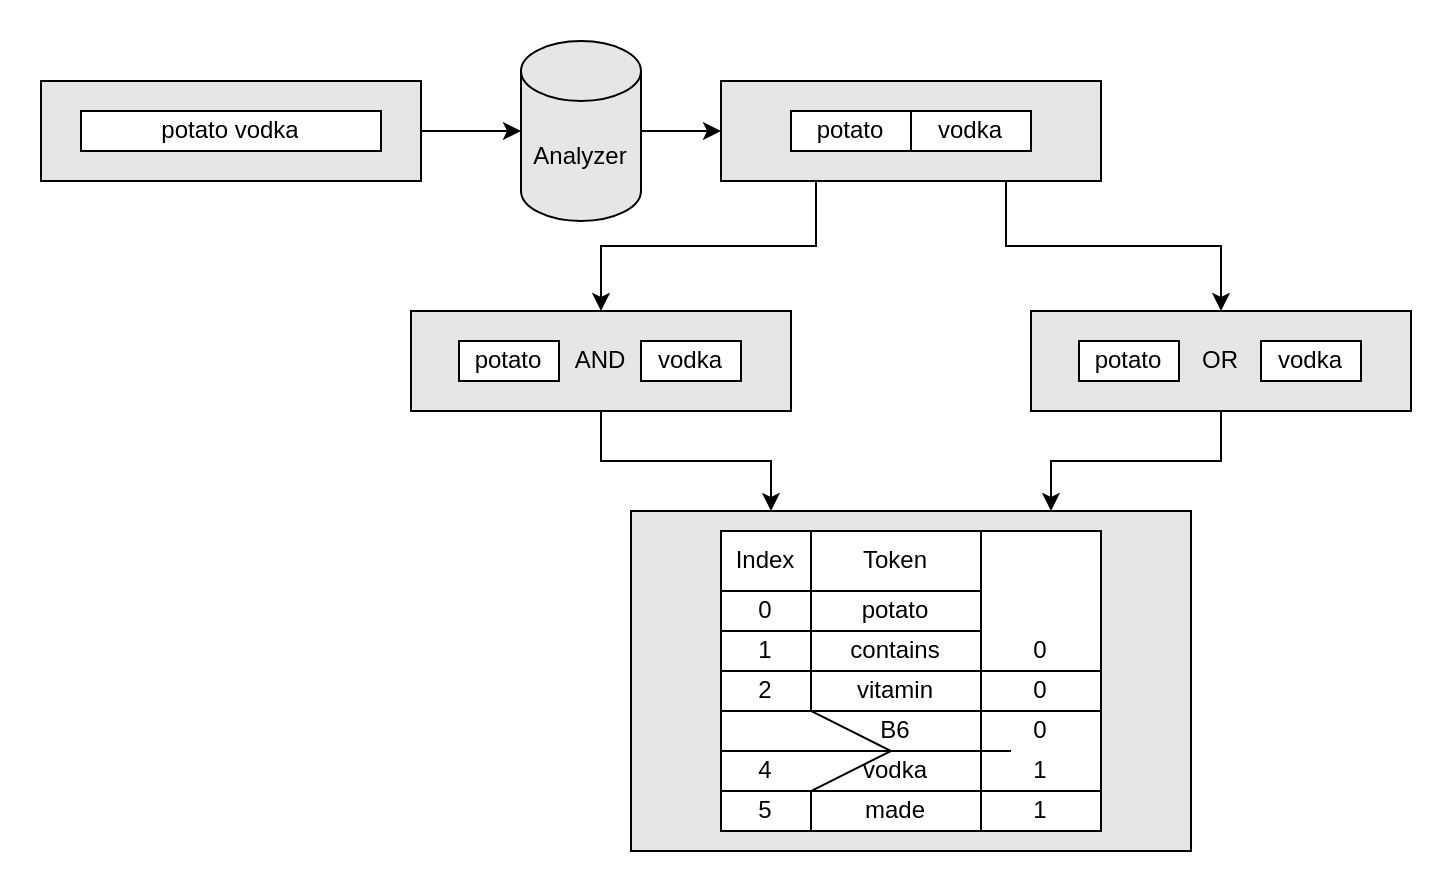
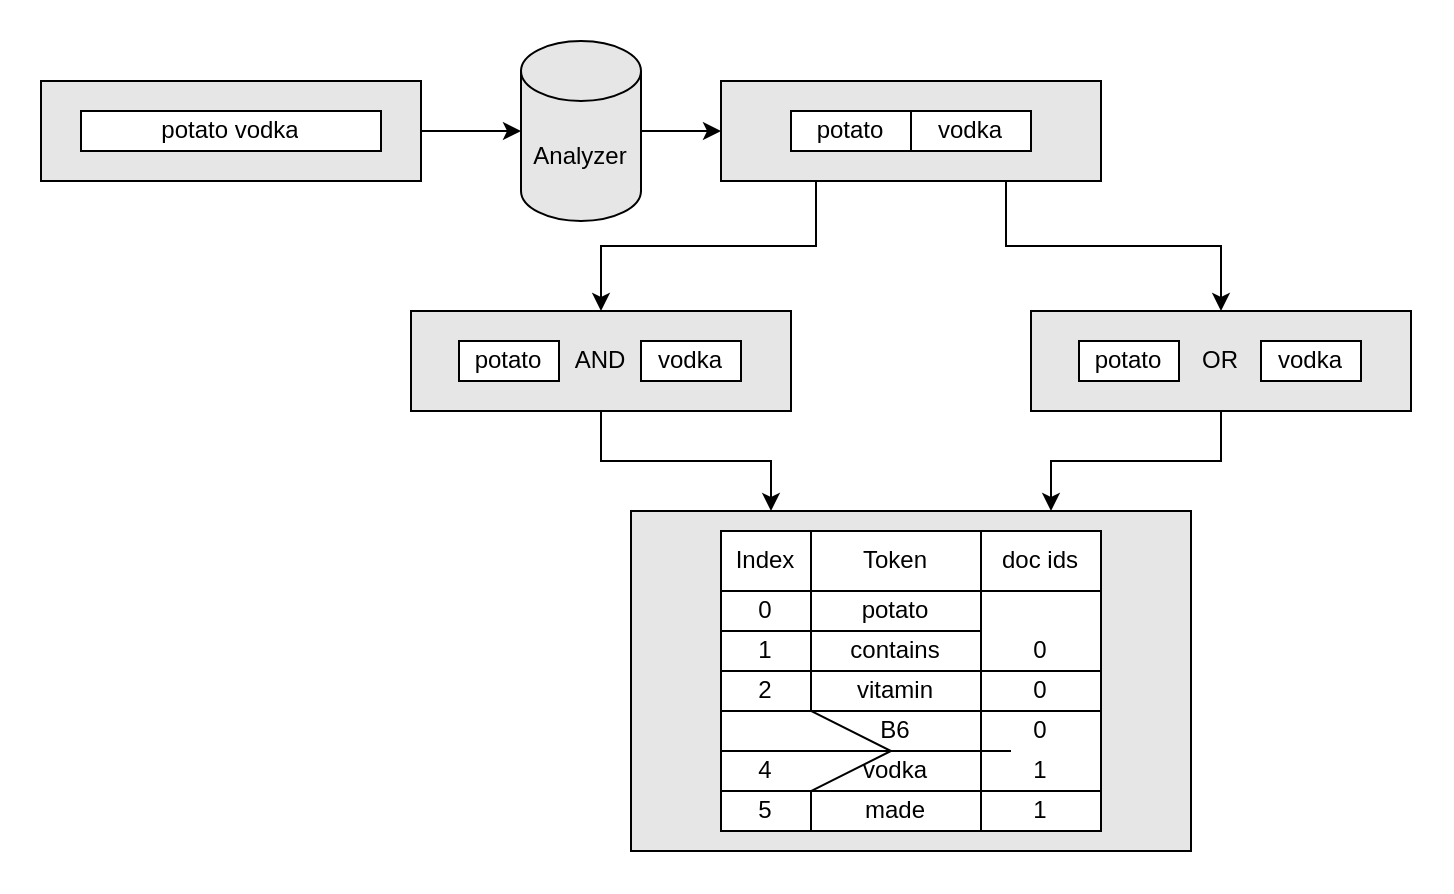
none -> (1041, 561)
